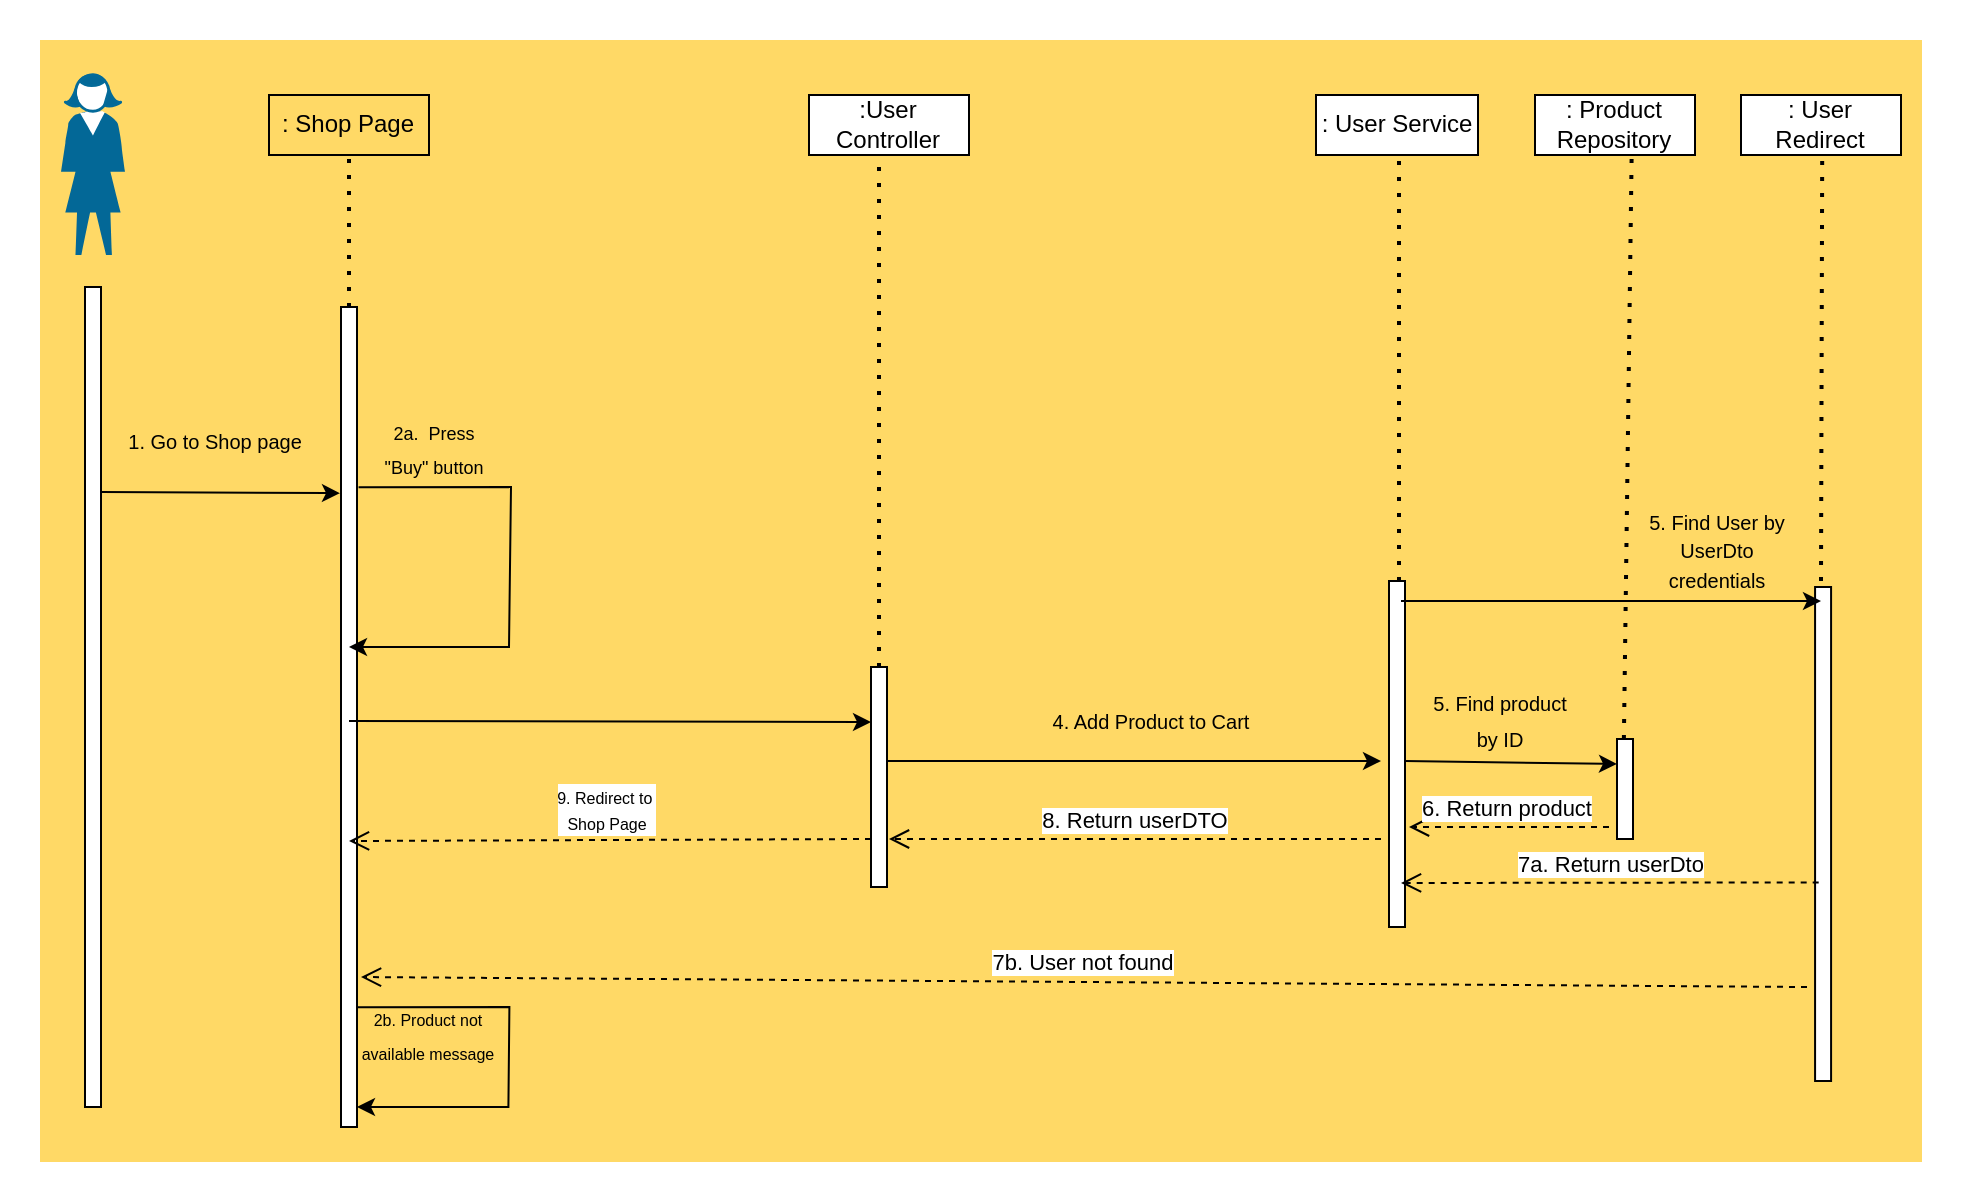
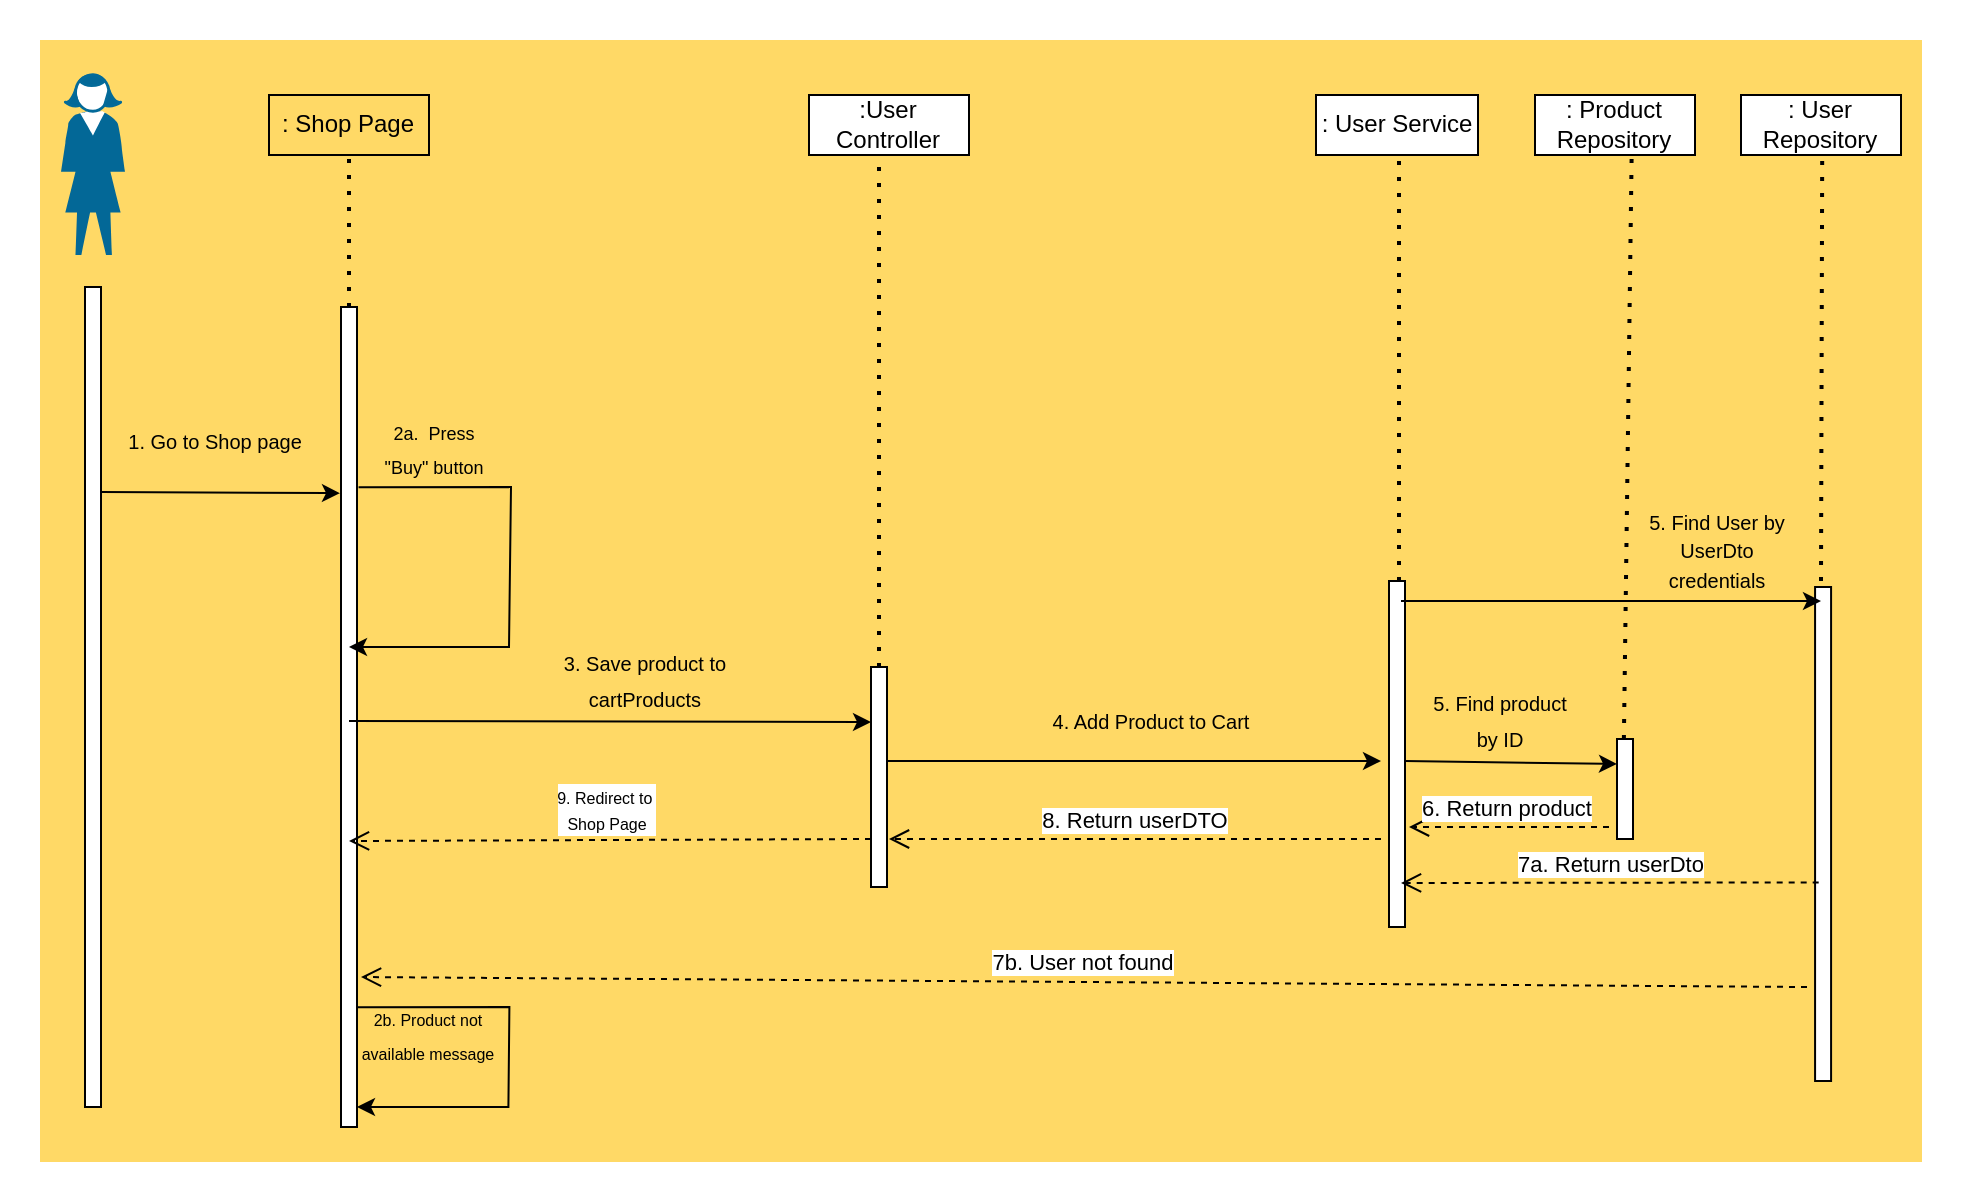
(1821, 125) -> (1821, 125)
none -> (646, 677)
